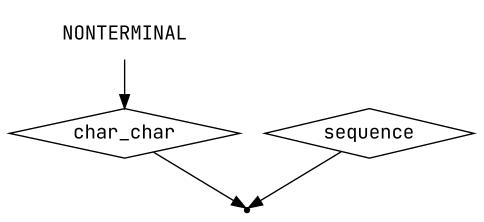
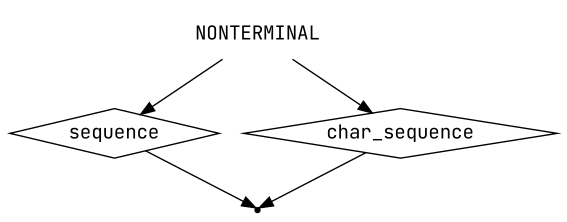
none -> (187, 83)
(125, 133) -> (401, 133)
